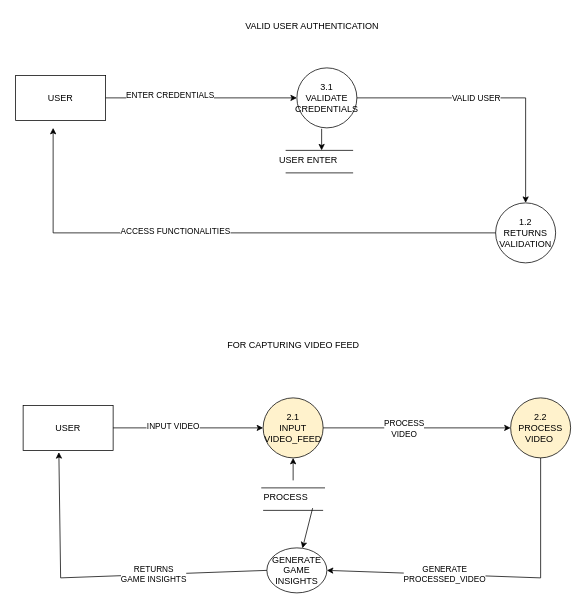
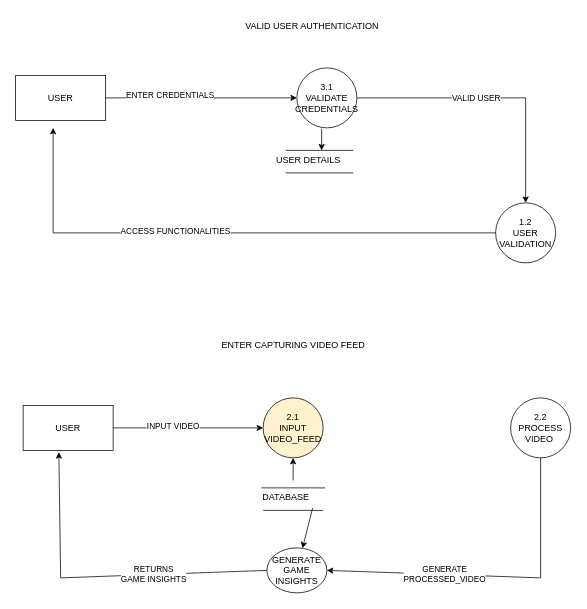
(308, 160) -> (308, 160)
(525, 233) -> (525, 233)
(293, 345) -> (293, 345)
(504, 428) -> none
(540, 428) -> (540, 428)
(286, 498) -> (286, 498)
